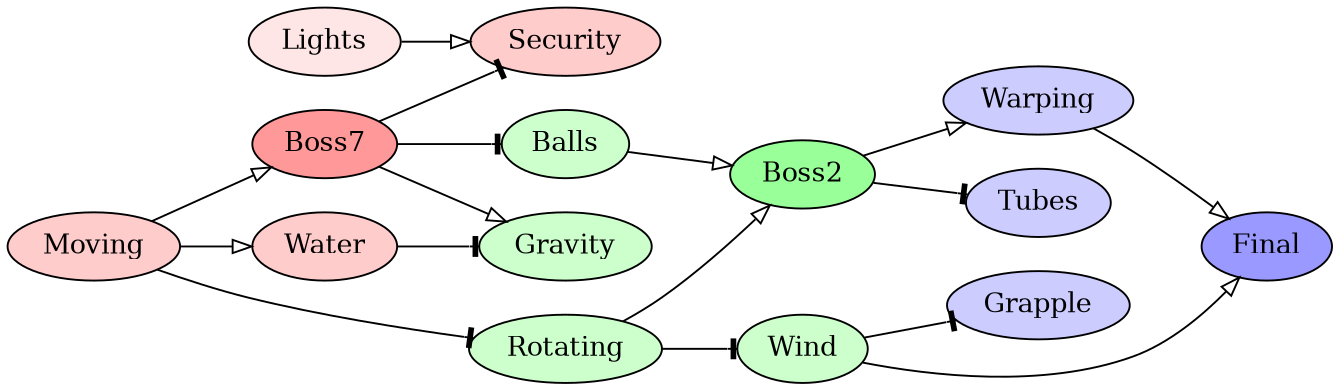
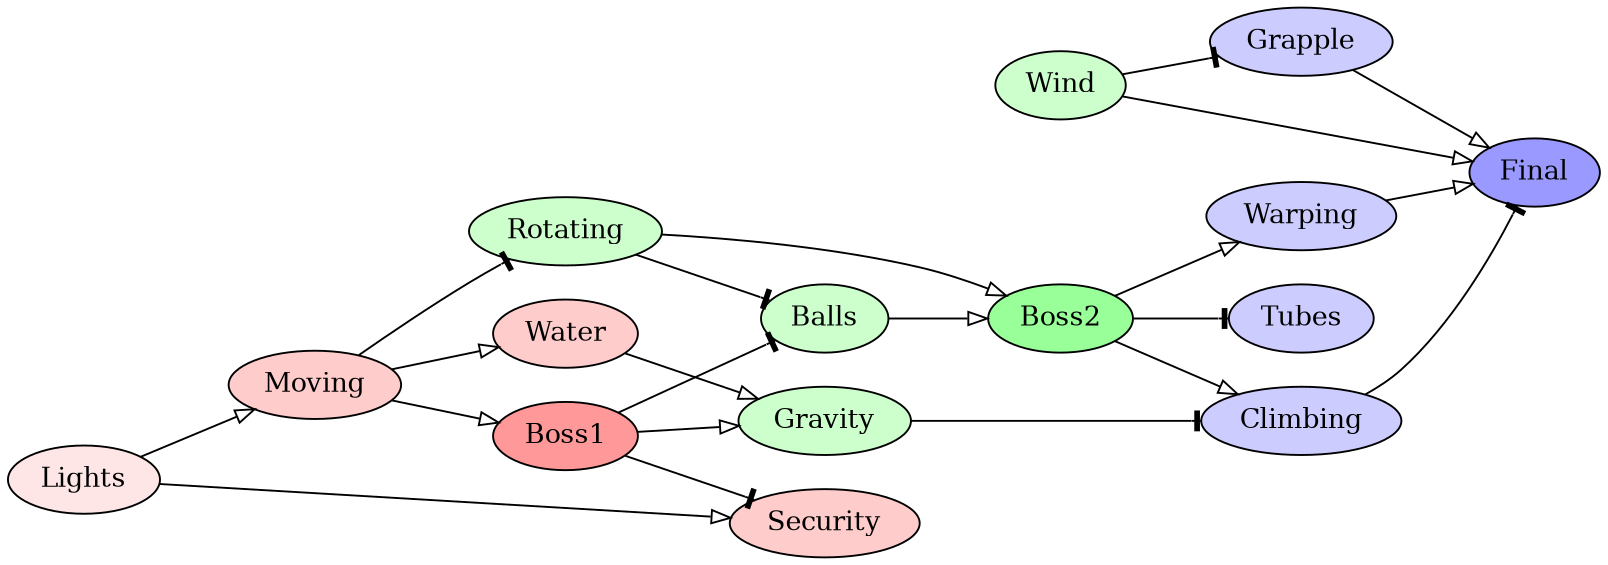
none -> (1413, 104)
(325, 144) -> (565, 436)
(433, 246) -> (677, 371)
(695, 349) -> (698, 276)
none -> (1301, 421)
none -> (189, 437)
